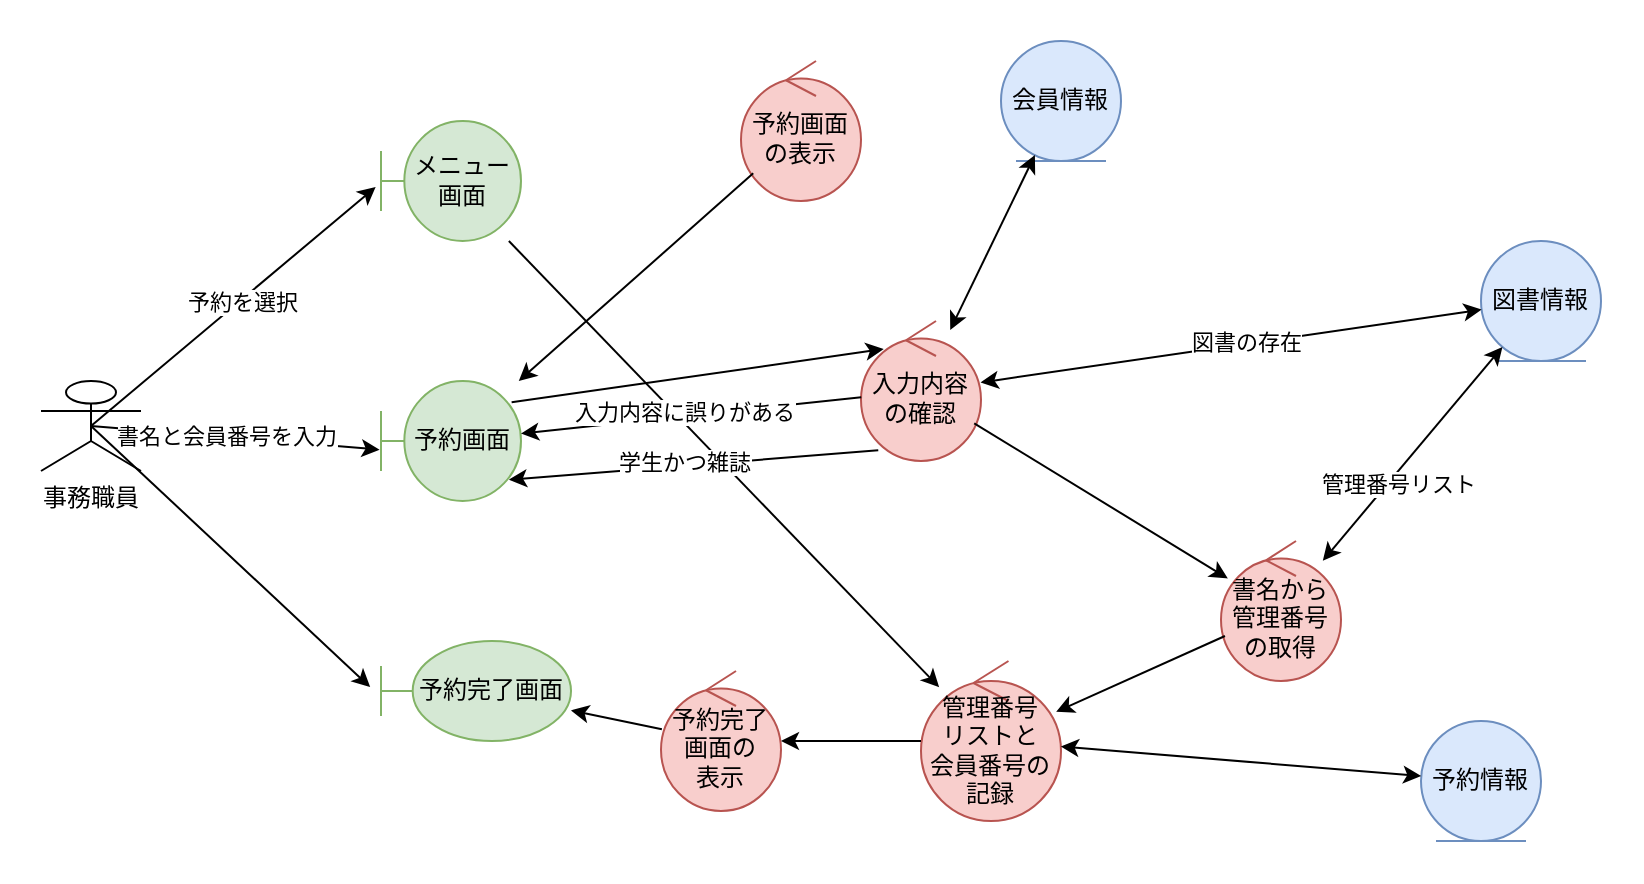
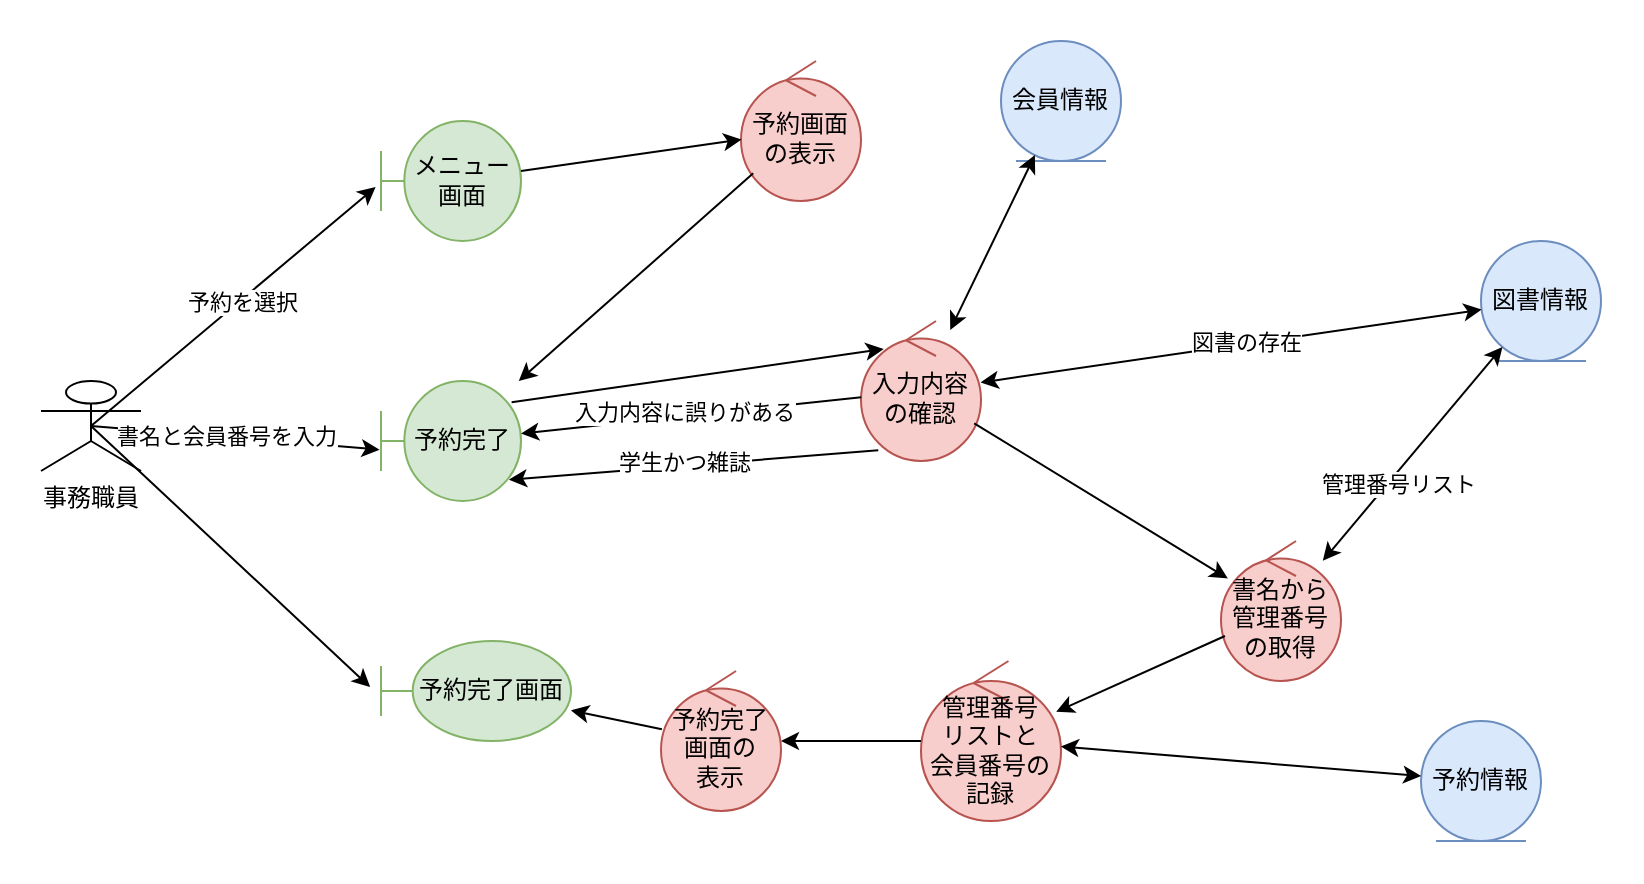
(463, 441) -> (463, 441)
(832, 576) -> (624, 156)
